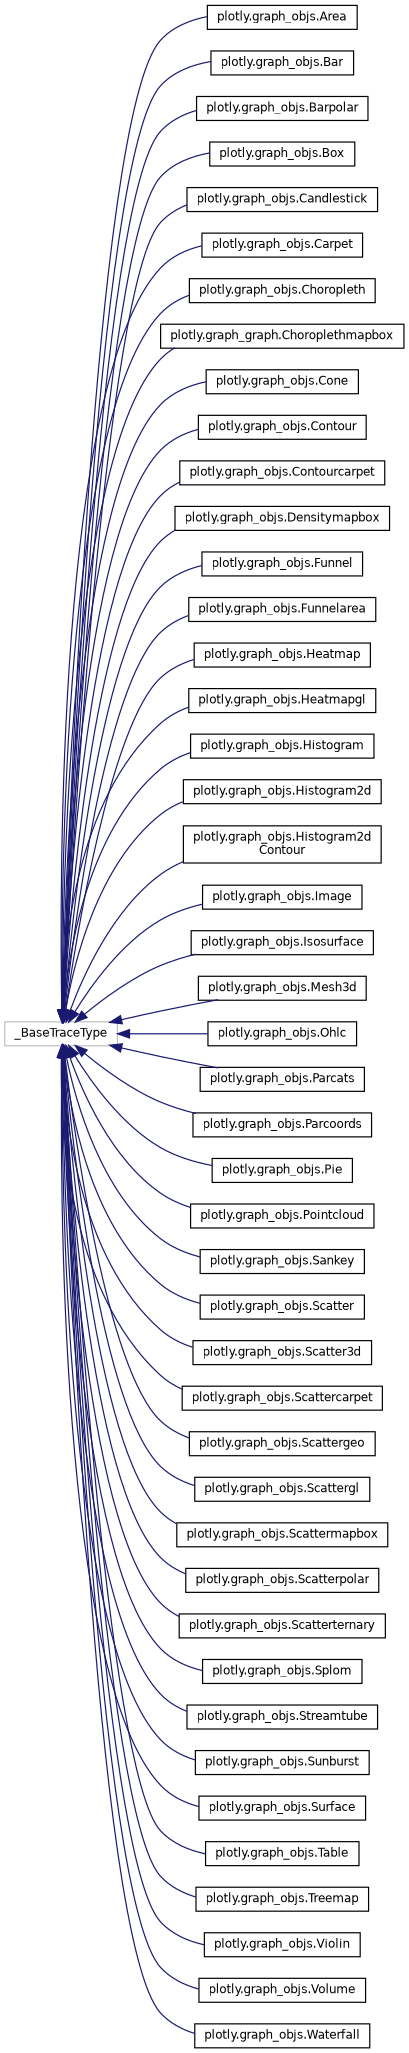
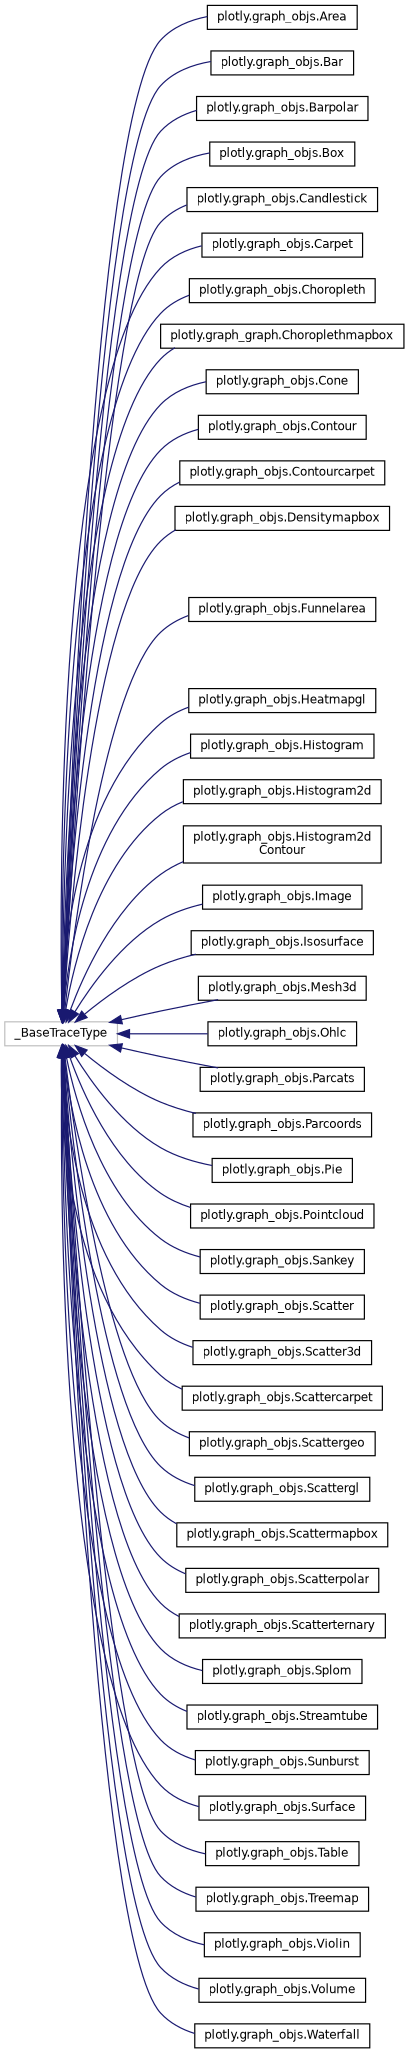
(282, 564) -> none
(282, 655) -> none
